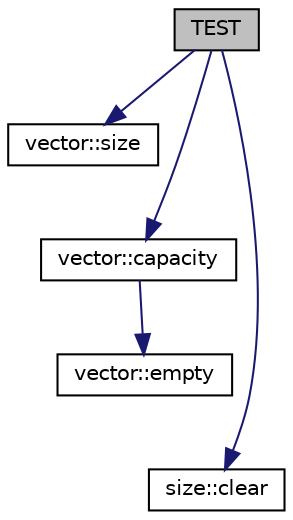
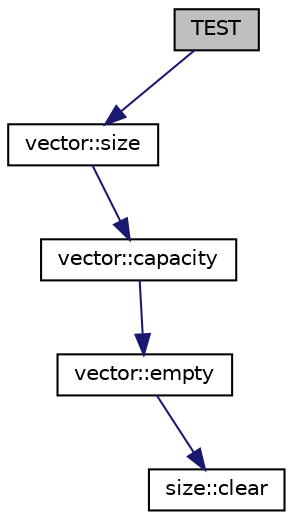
(185, 136) -> (106, 193)
(256, 250) -> (175, 424)
